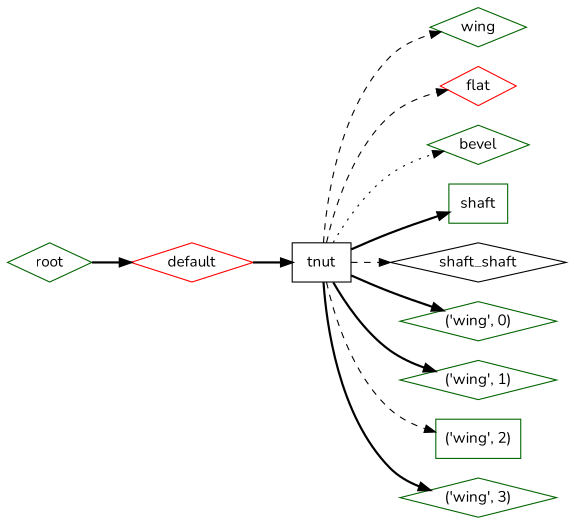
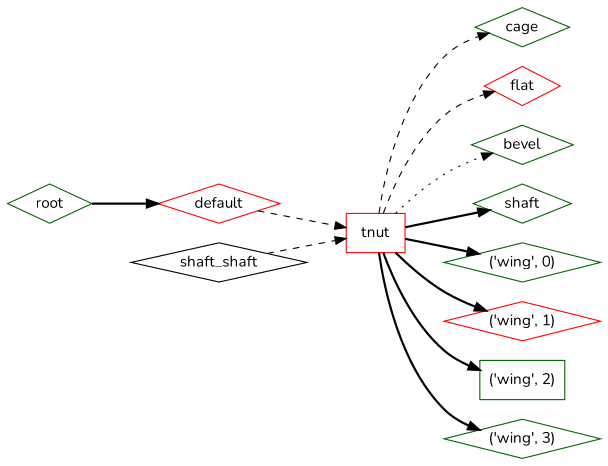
(478, 27) -> (522, 27)
(478, 204) -> (522, 204)
(267, 262) -> (296, 218)
(322, 262) -> (376, 233)
(365, 262) -> (301, 247)
(359, 368) -> (416, 318)
(478, 380) -> (522, 321)
